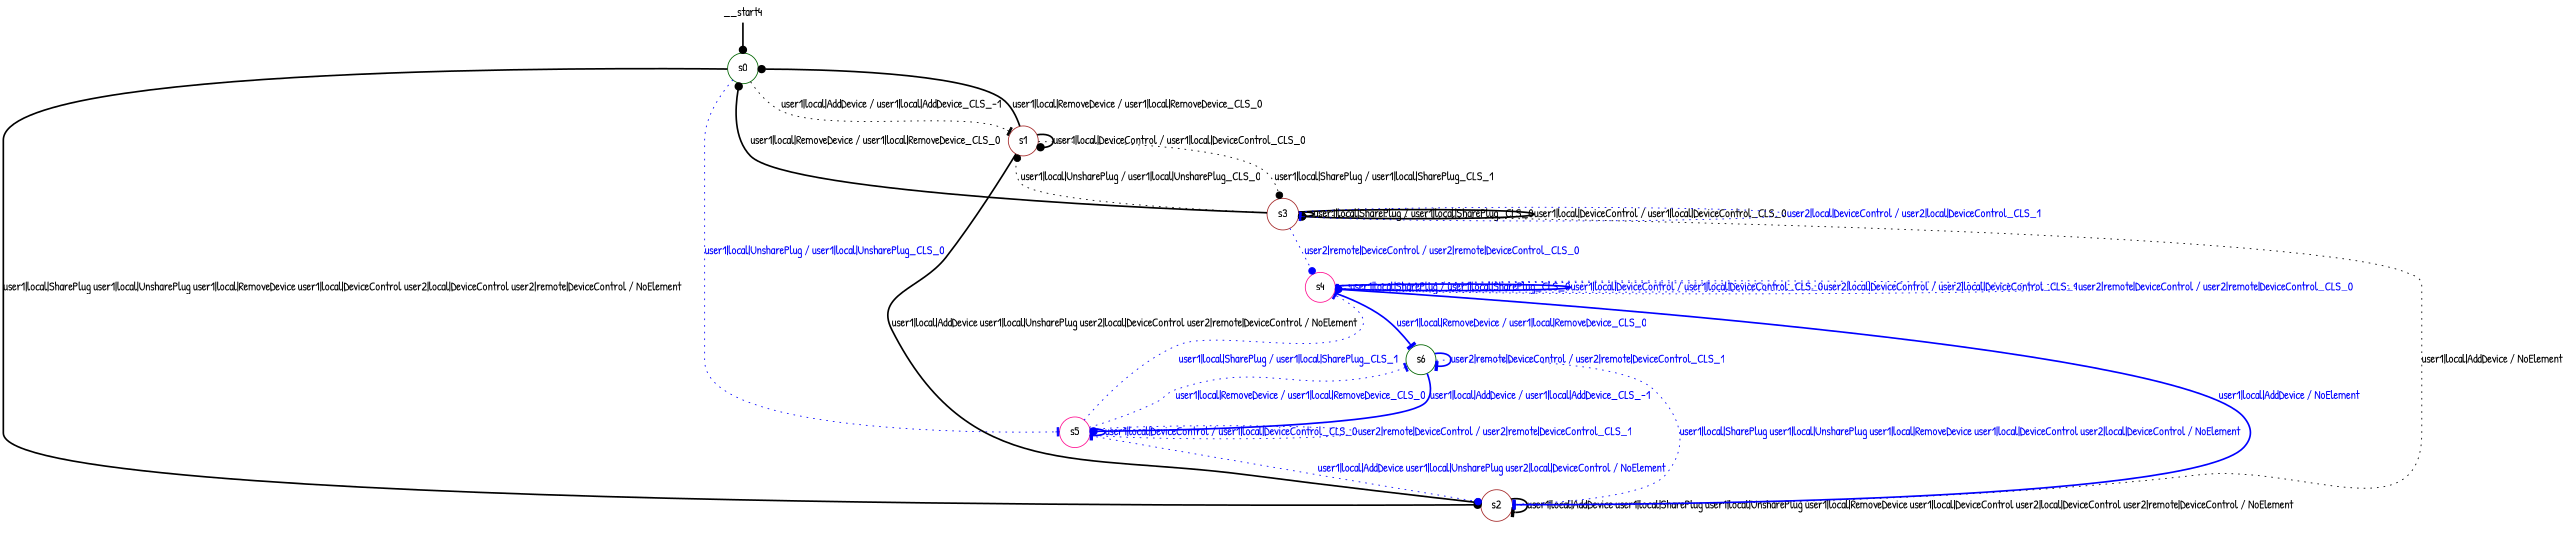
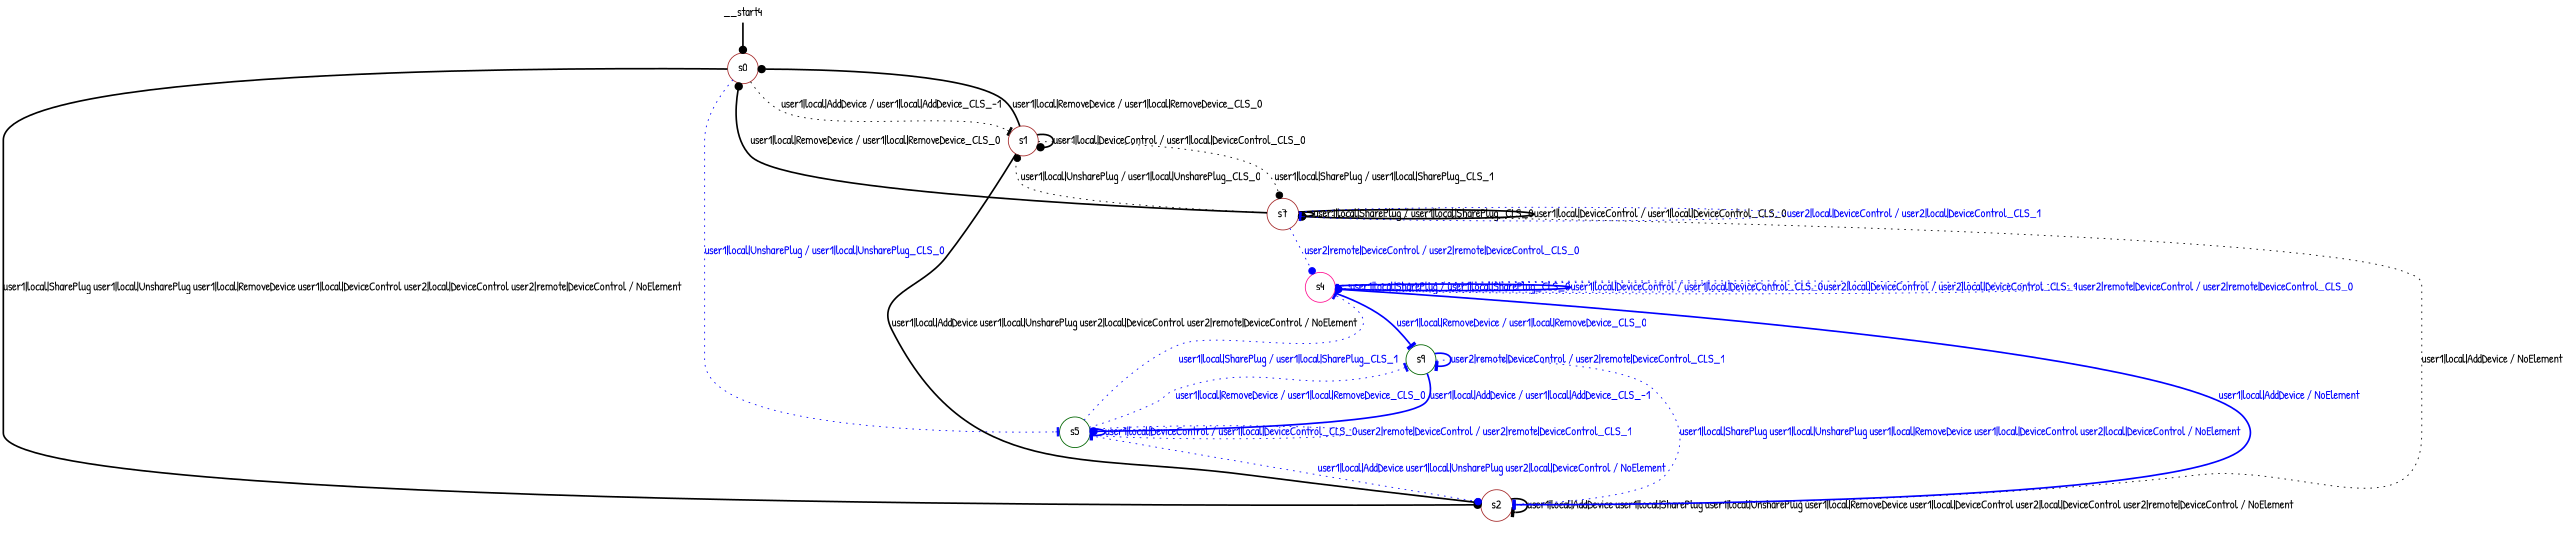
(743, 68) -> (743, 68)
(1283, 214) -> (1283, 214)
(1421, 360) -> (1421, 360)
(1075, 432) -> (1075, 432)
